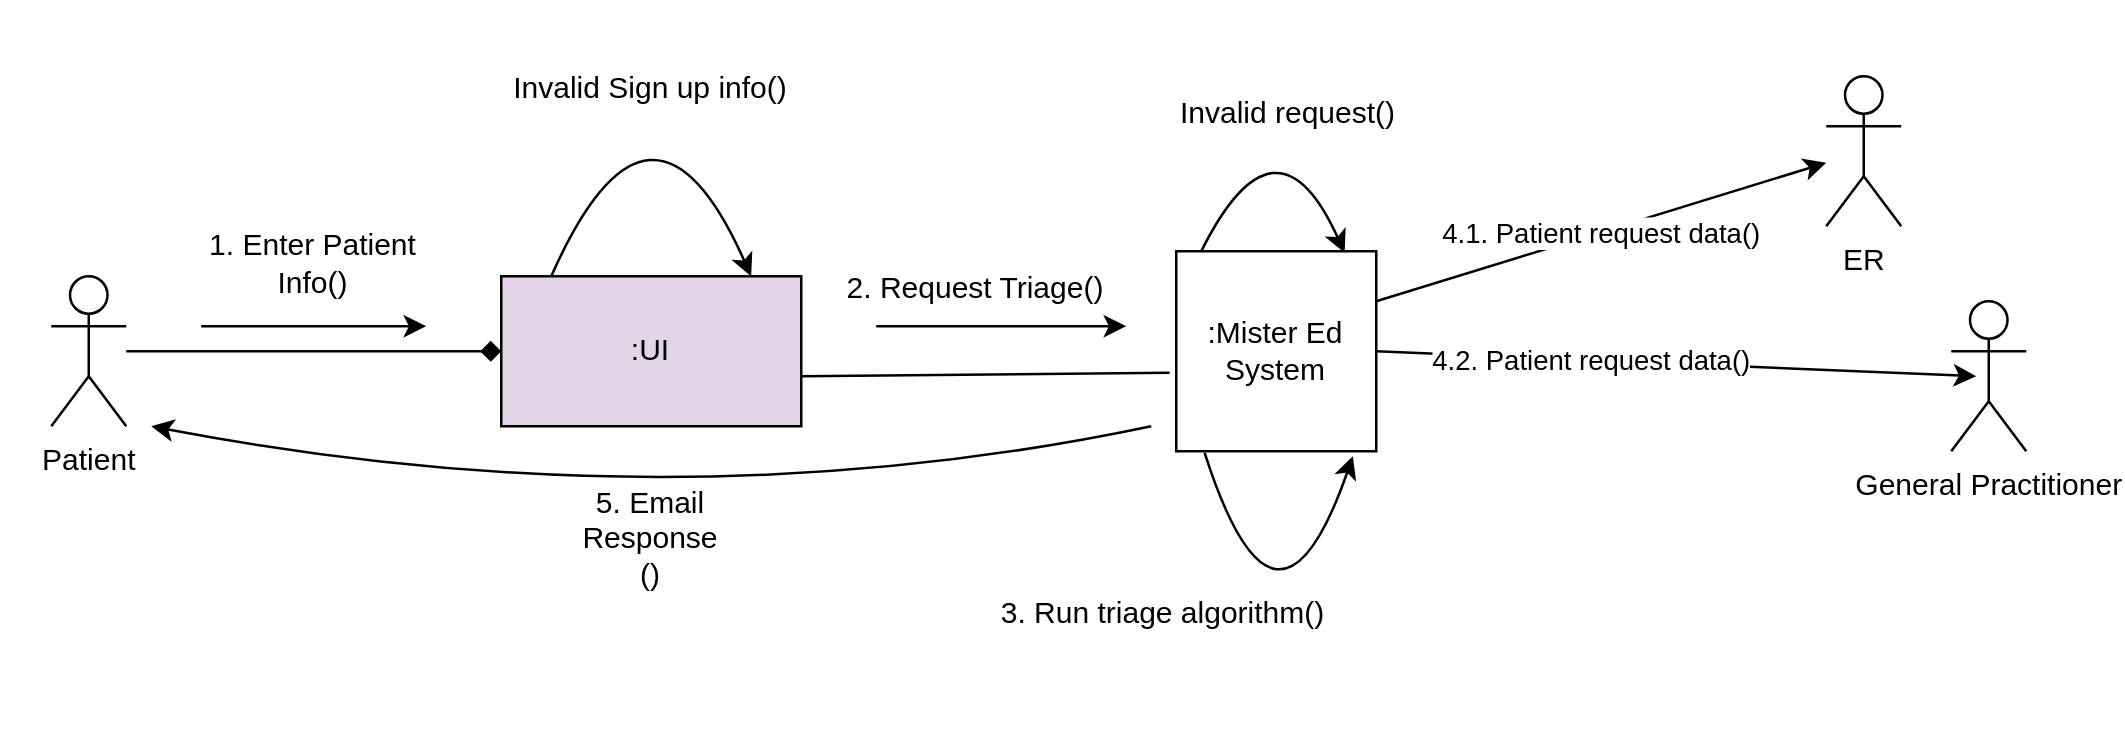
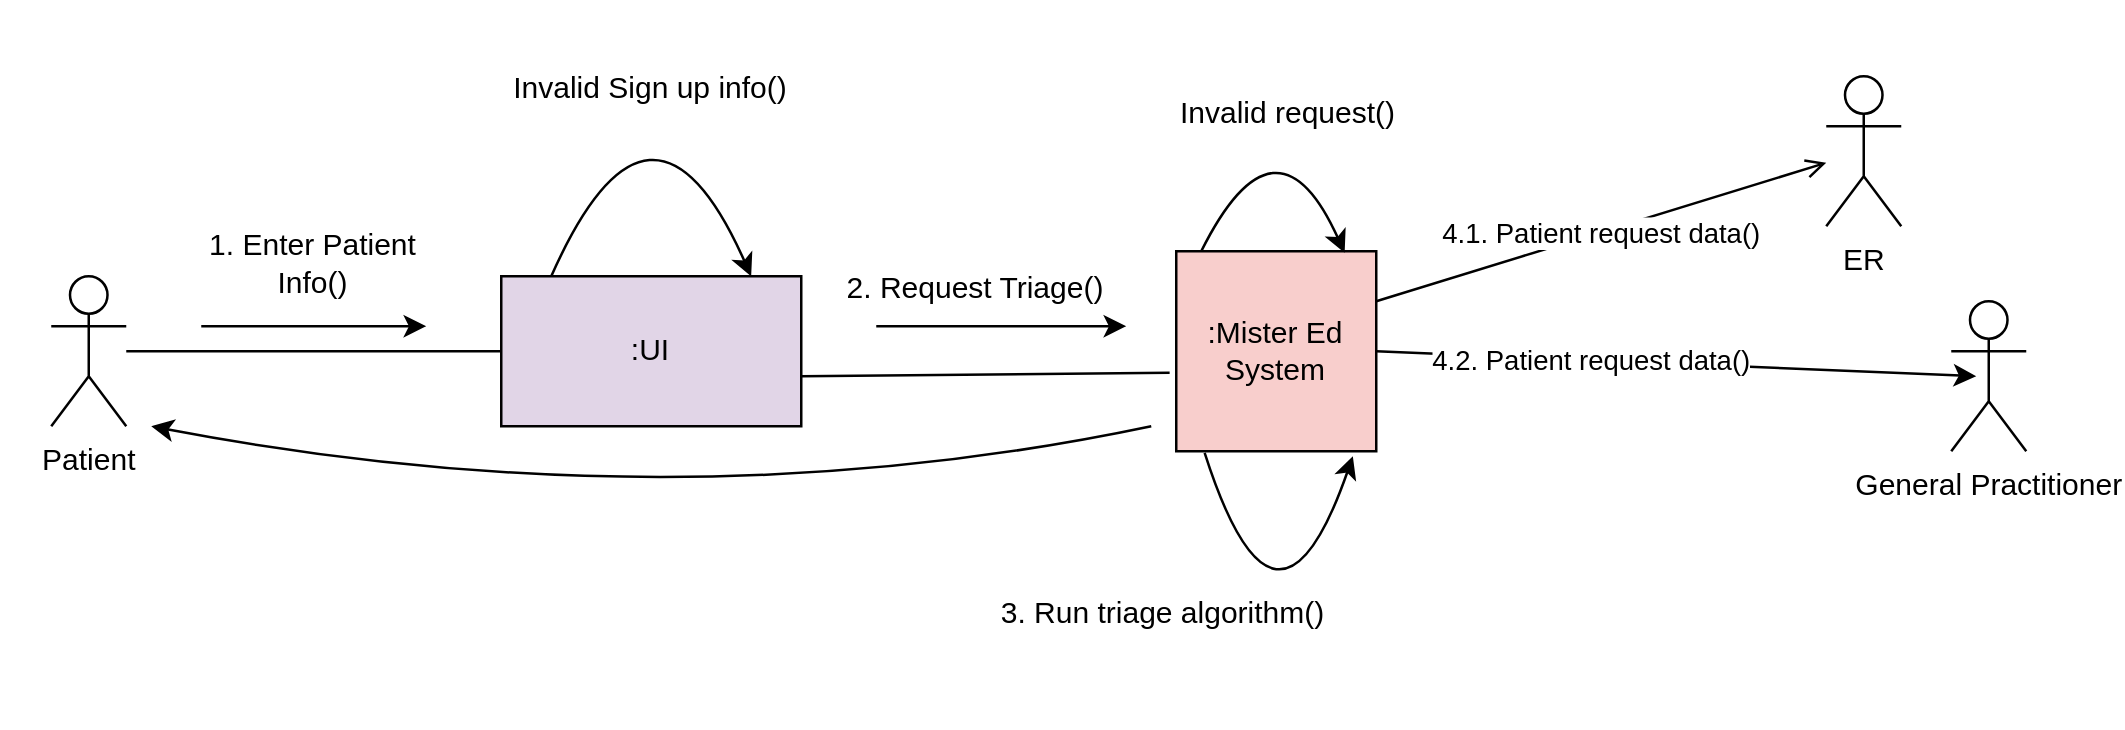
(1809, 168) -> (1812, 167)
(481, 351) -> (490, 351)
(1276, 351) -> (1276, 351)
(651, 539) -> none
